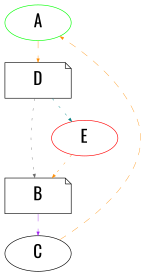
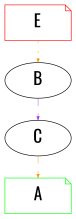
(38, 23) -> (38, 196)
(38, 80) -> none
(85, 138) -> (38, 23)
(38, 196) -> (38, 80)
